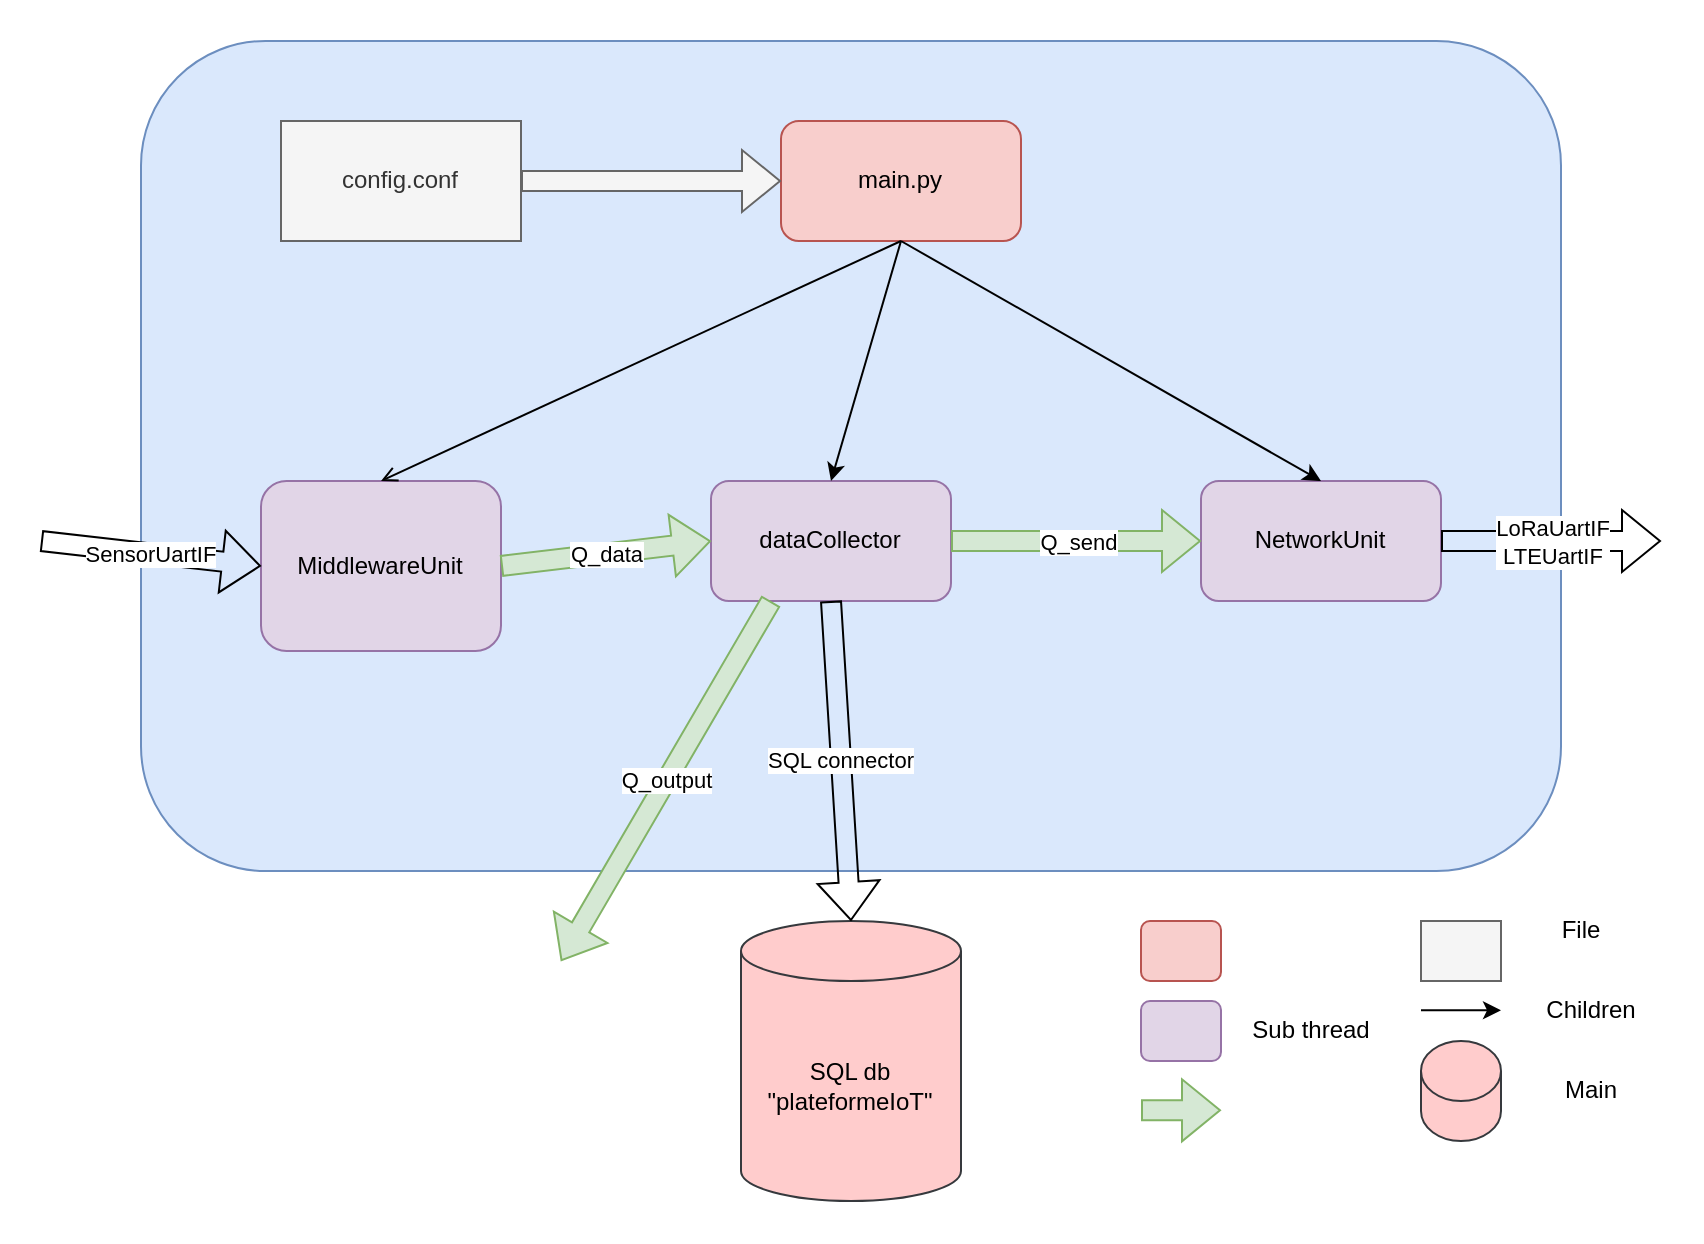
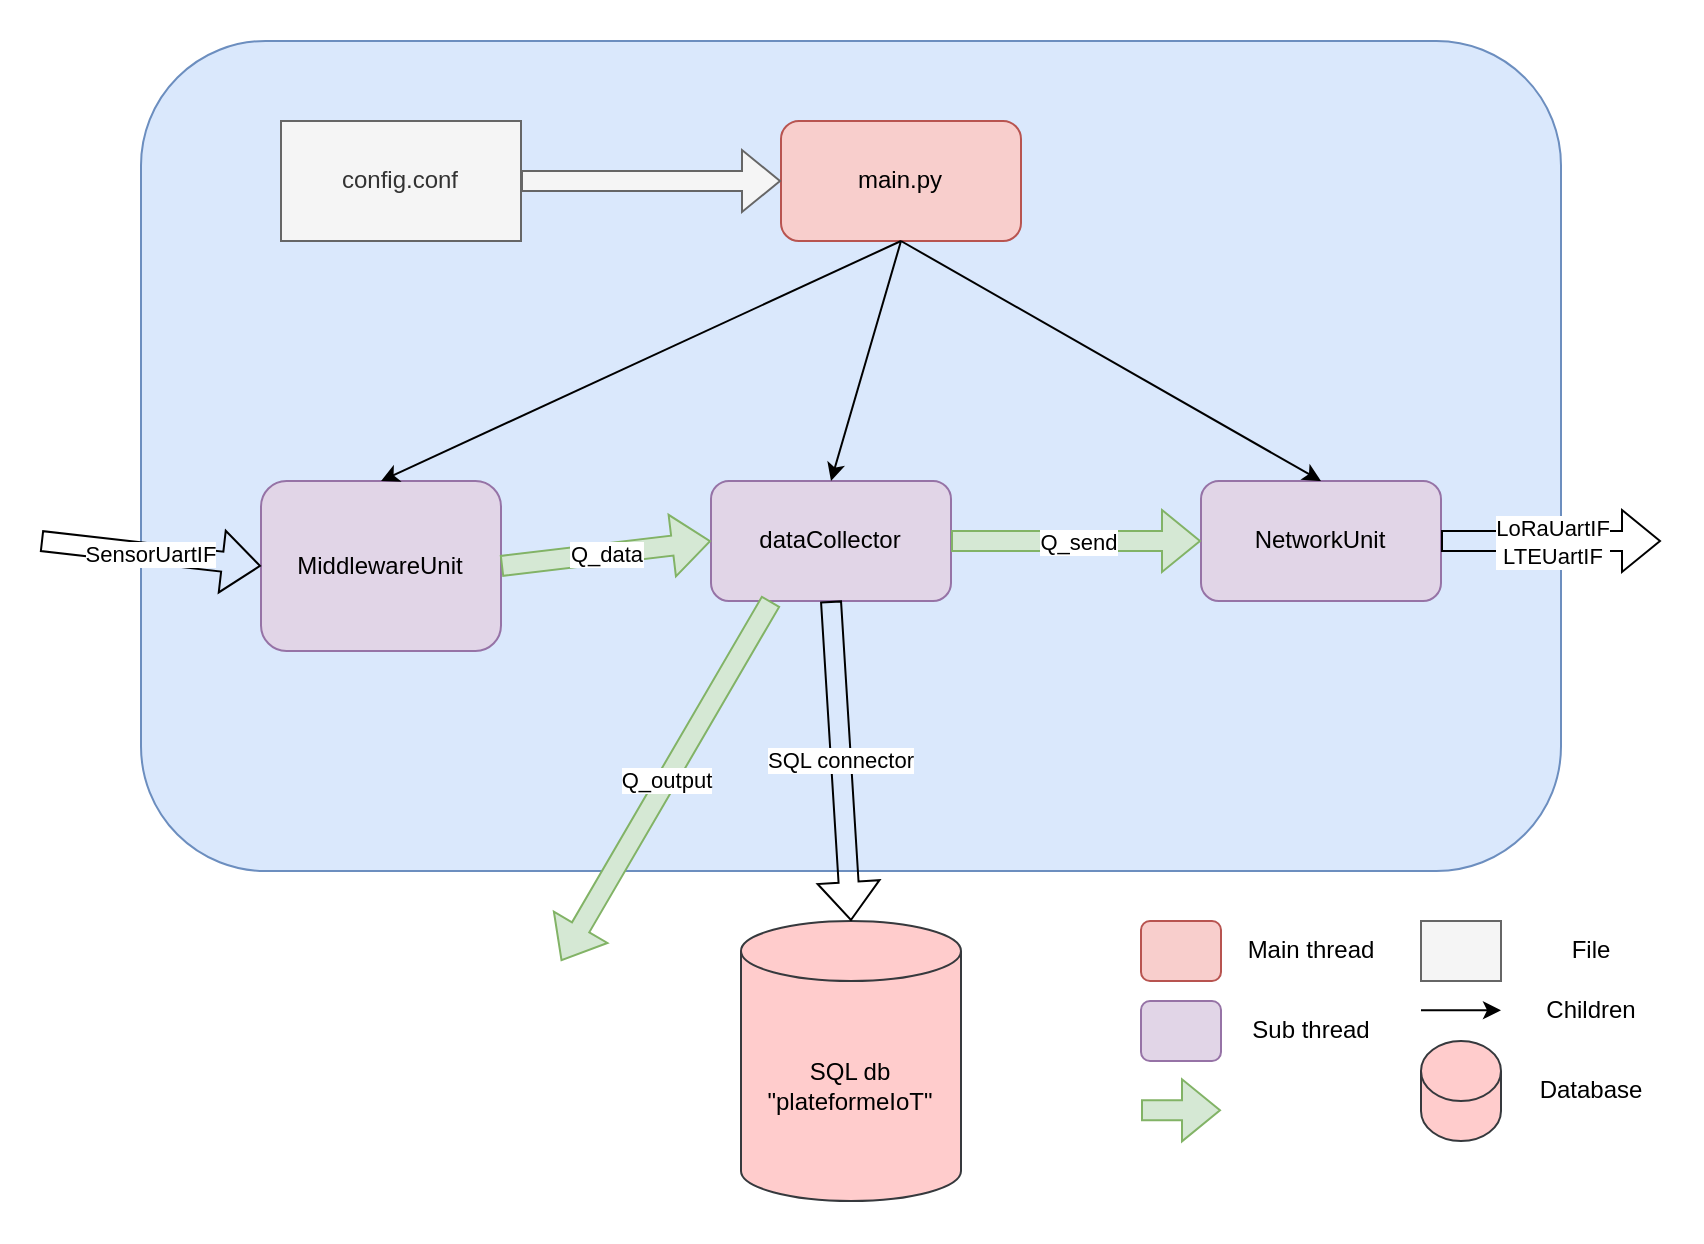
(391, 476) -> (394, 475)
(1581, 931) -> (1591, 951)
none -> (1311, 951)
(1592, 1091) -> (1592, 1091)
